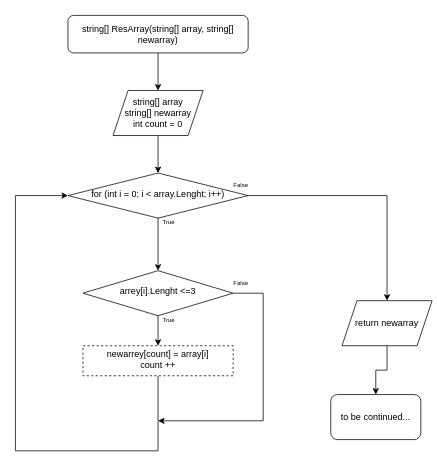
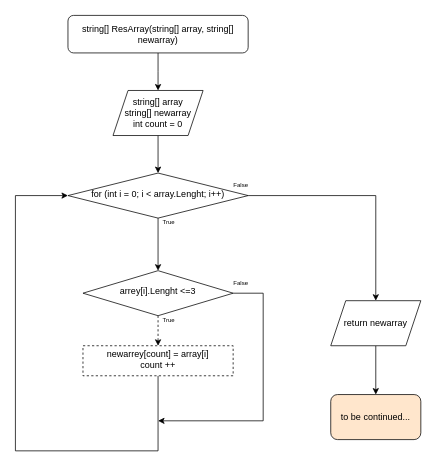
(387, 323) -> (375, 323)
(158, 327) -> (158, 327)
(375, 417) -> (375, 417)
